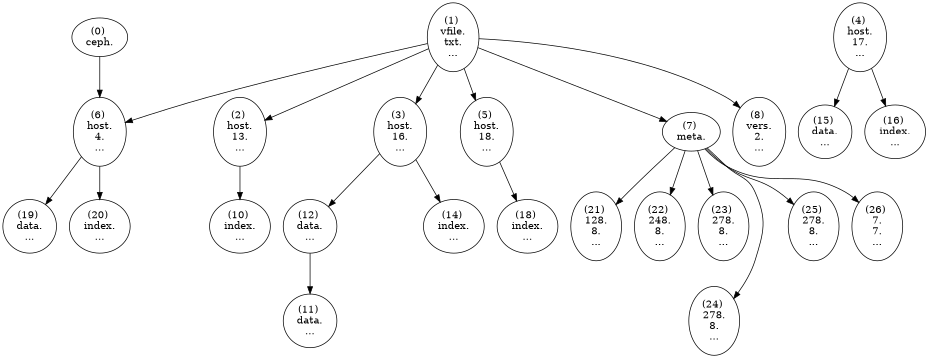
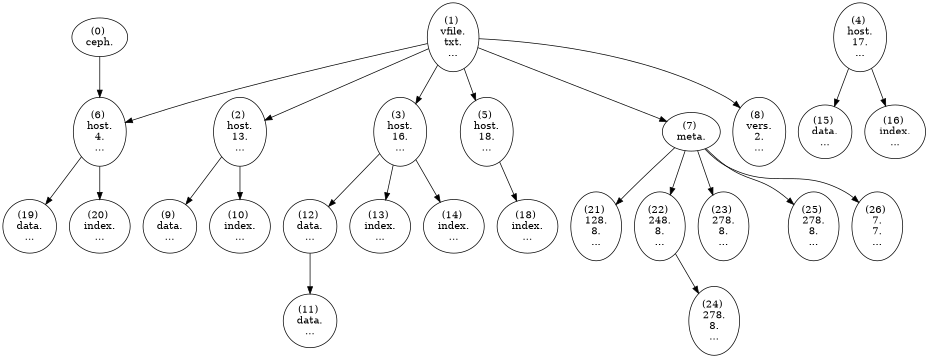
(762, 212) -> (685, 270)
none -> (170, 226)
none -> (380, 226)
